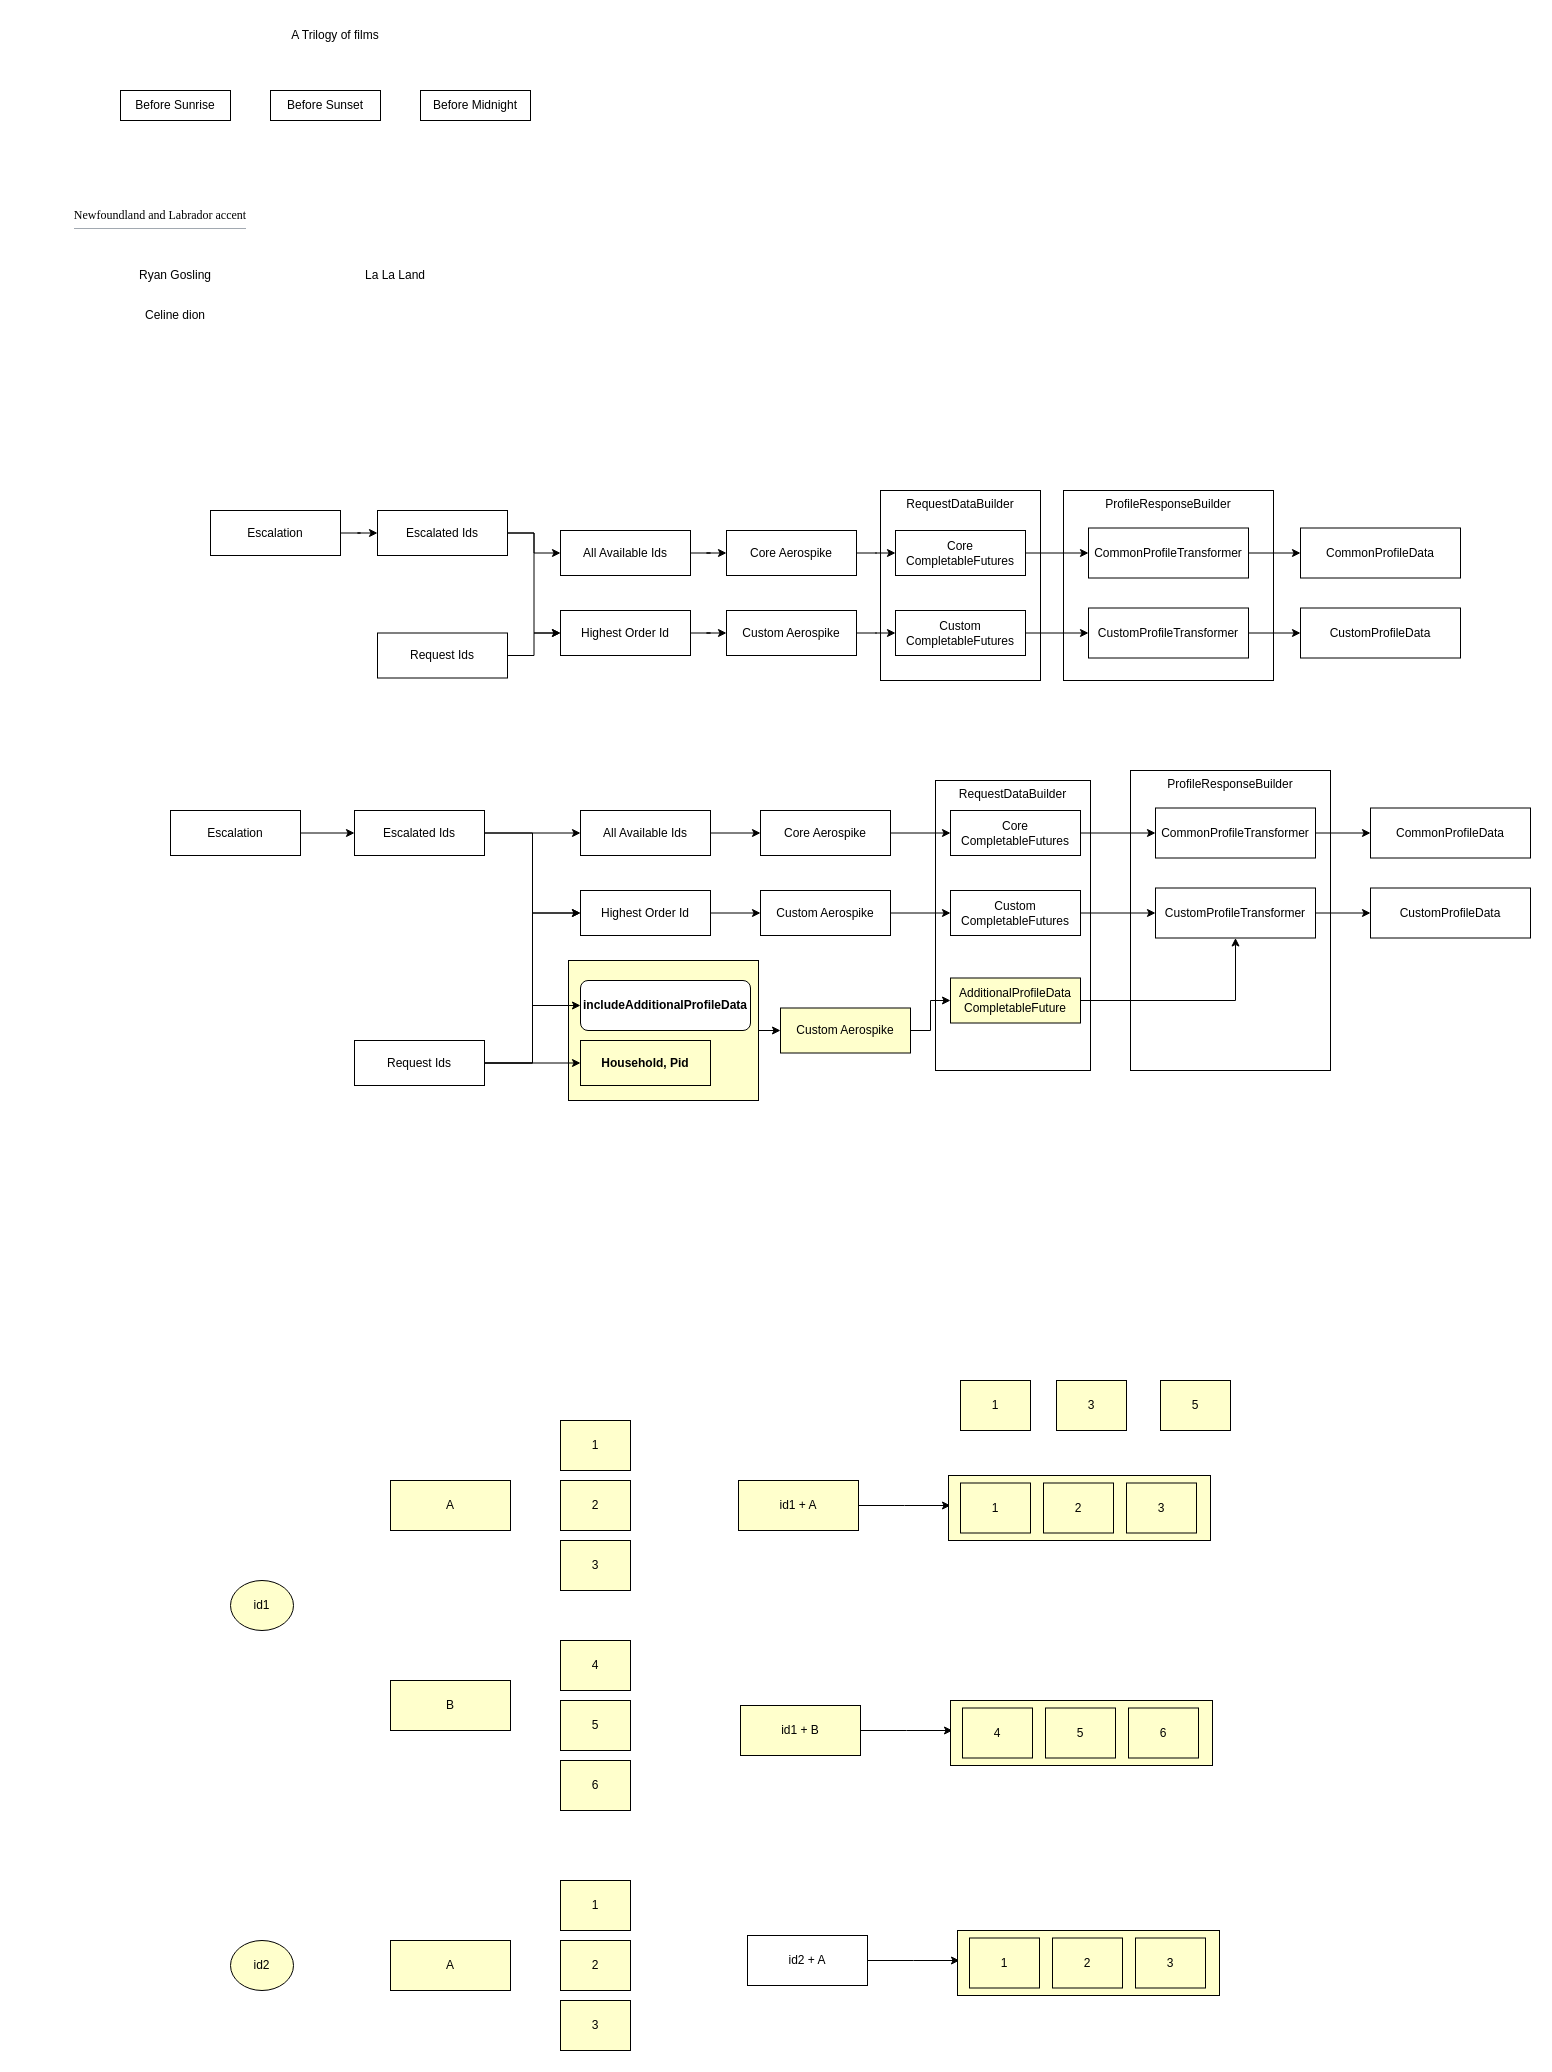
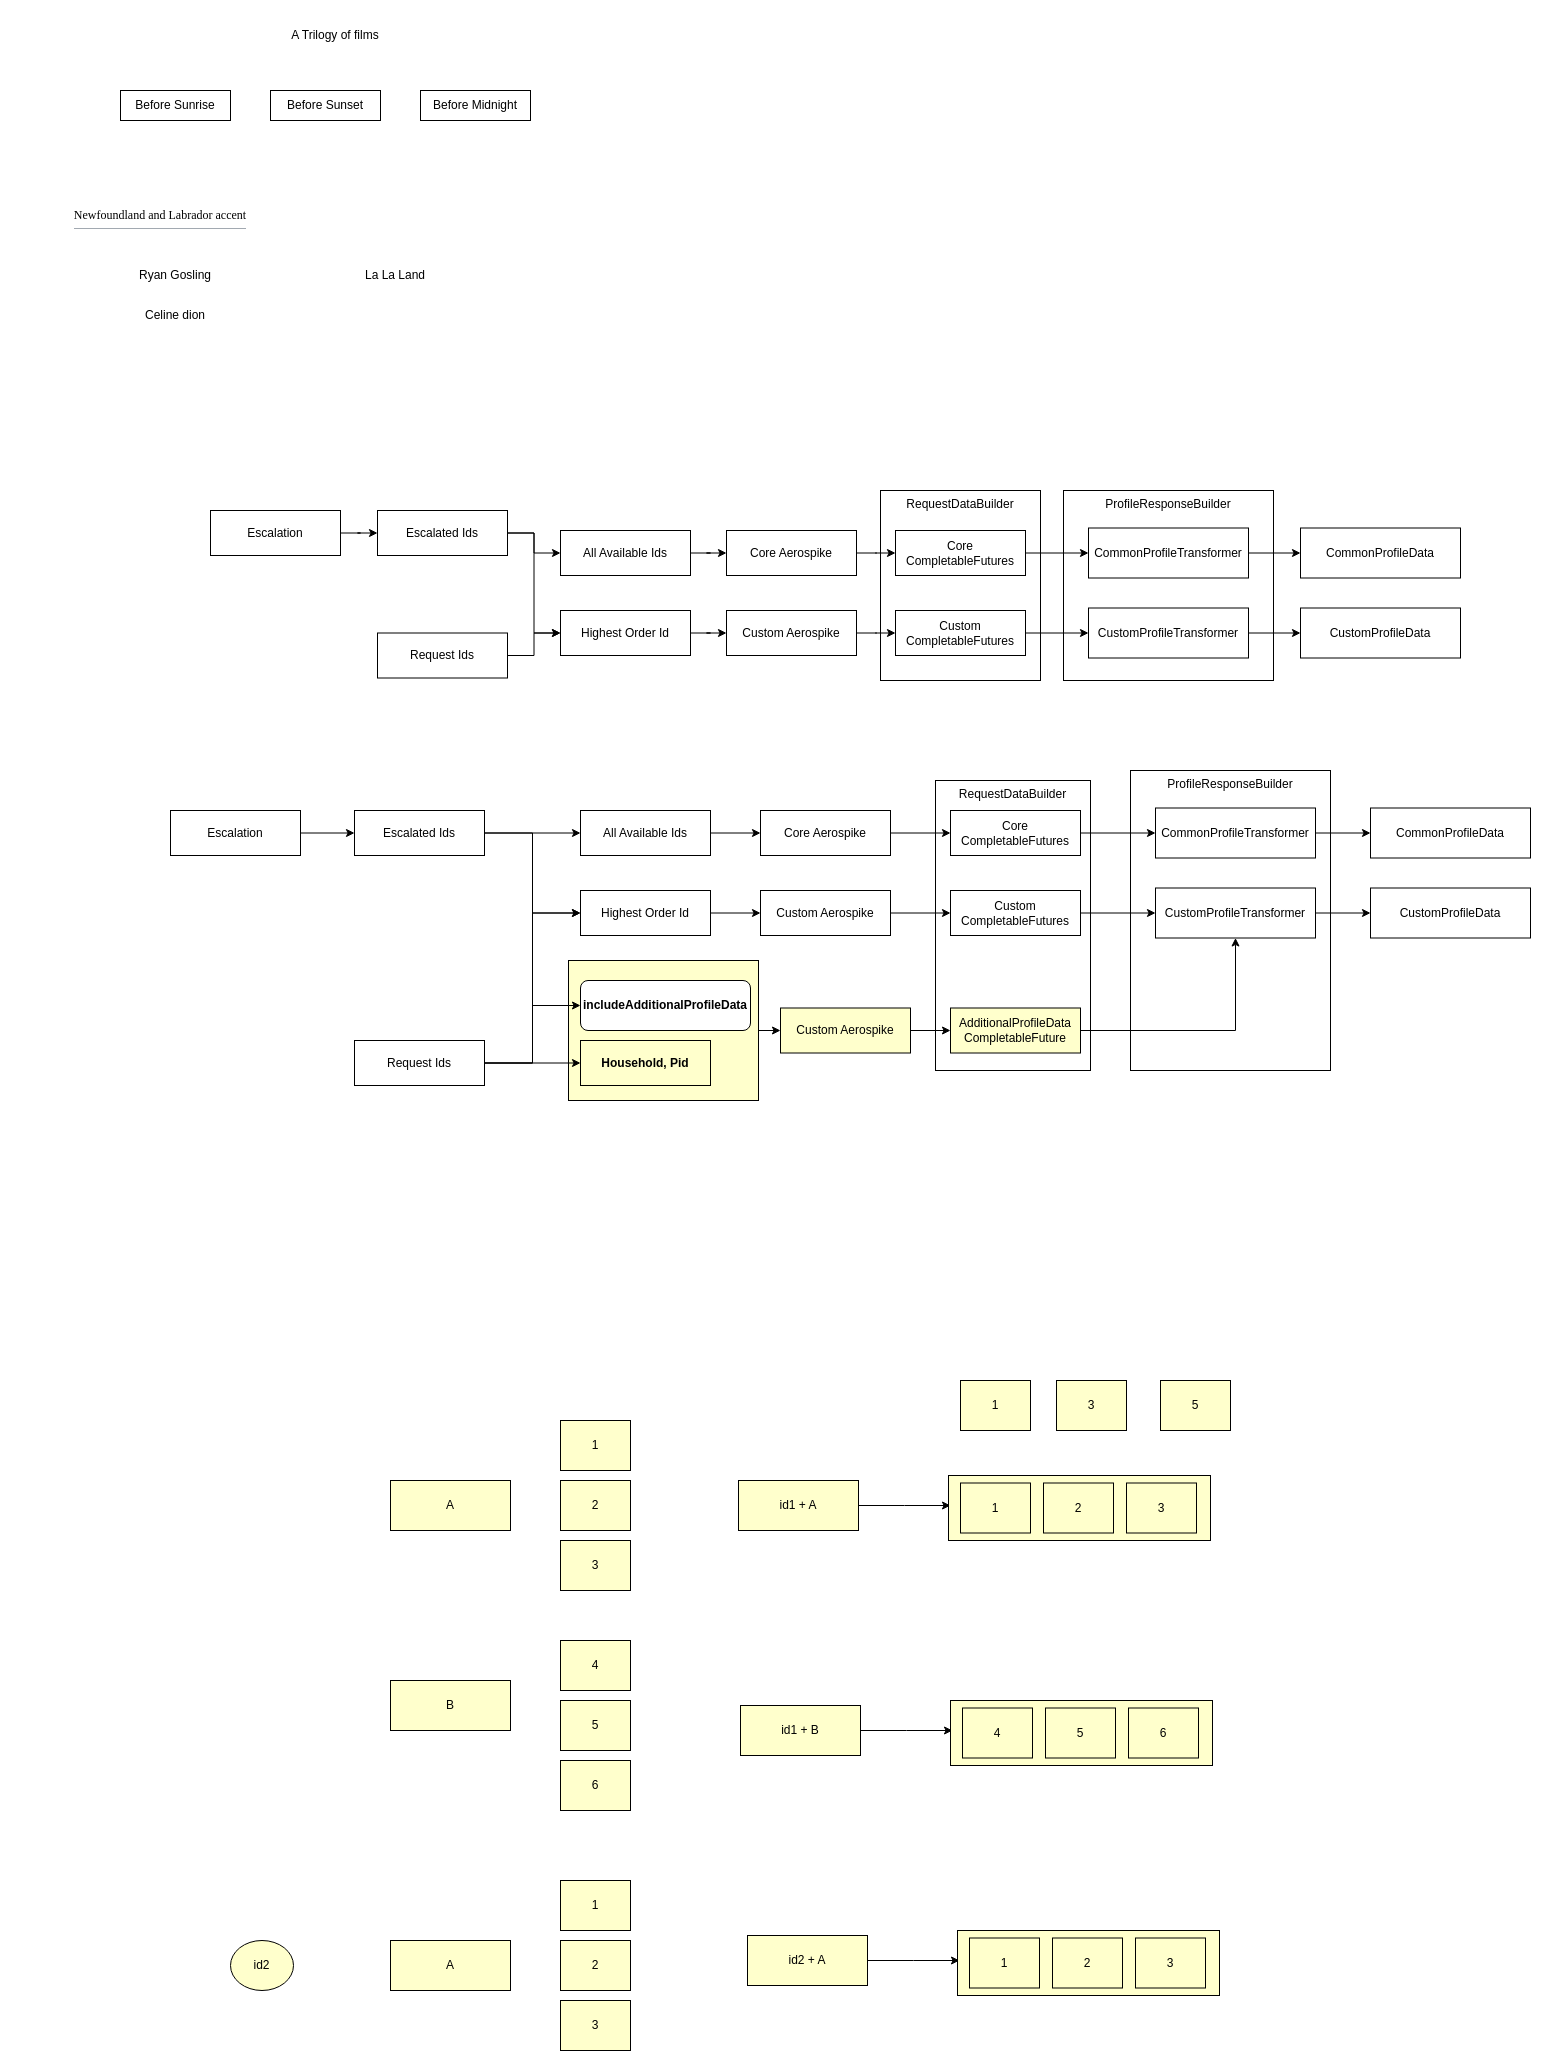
(1016, 1001) -> (1016, 1031)
(262, 1606) -> none
(808, 1961) -> (808, 1961)
